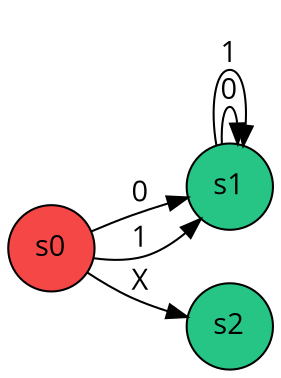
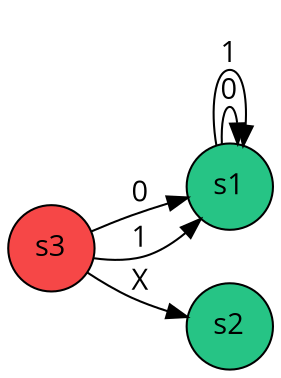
(51, 248) -> (51, 248)
